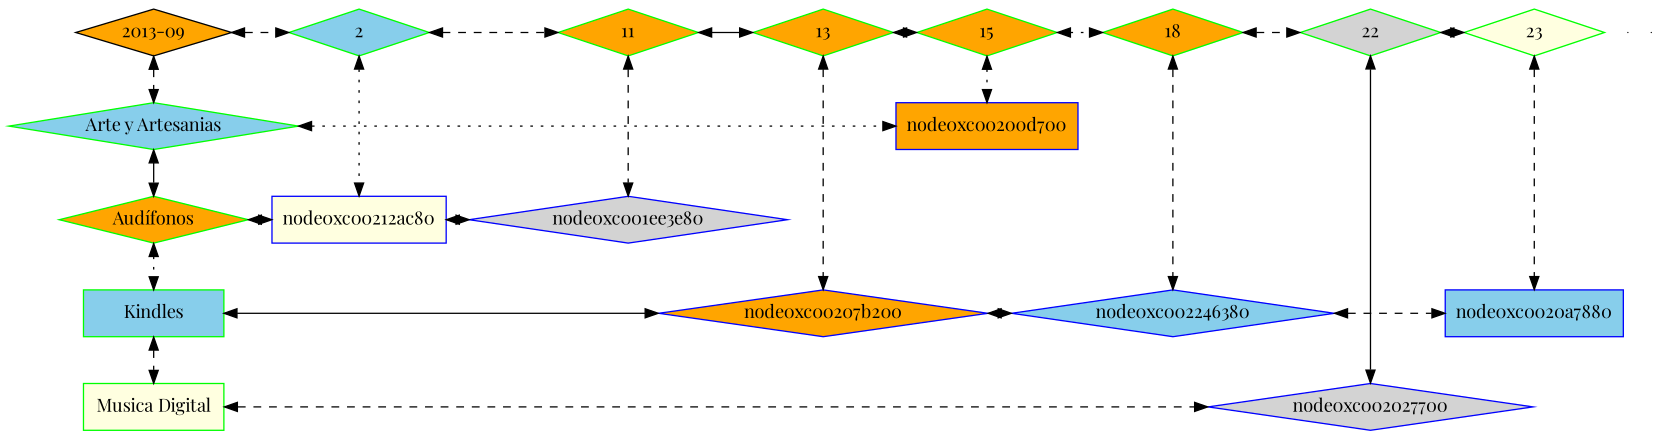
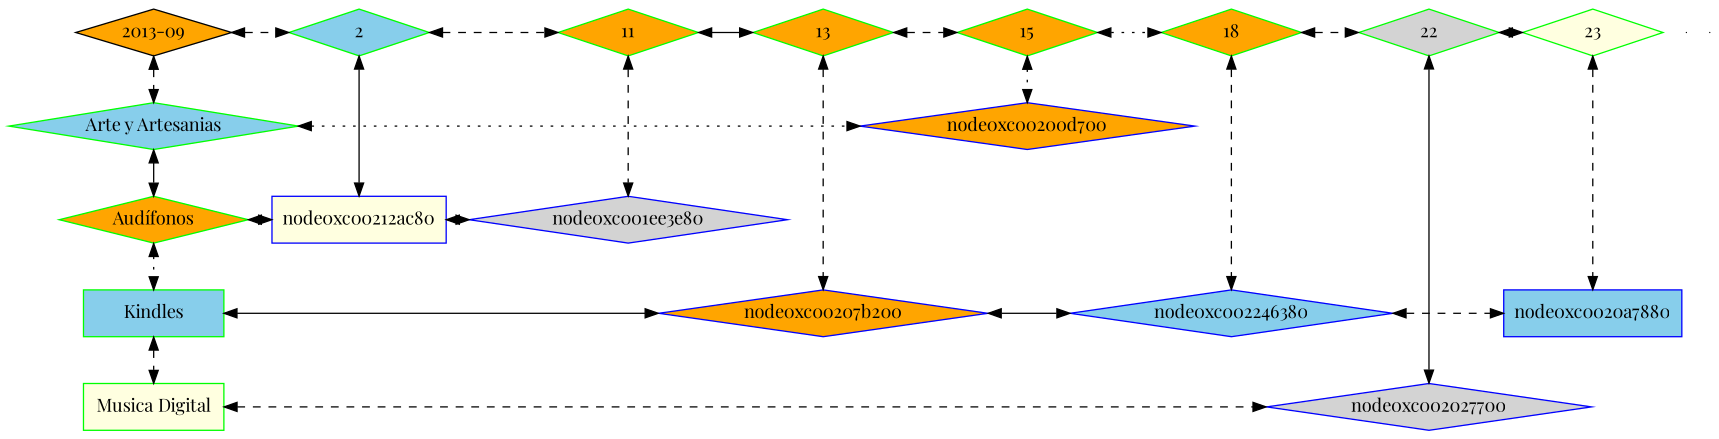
(359, 117) -> (359, 117)
(987, 126) -> (1027, 126)
